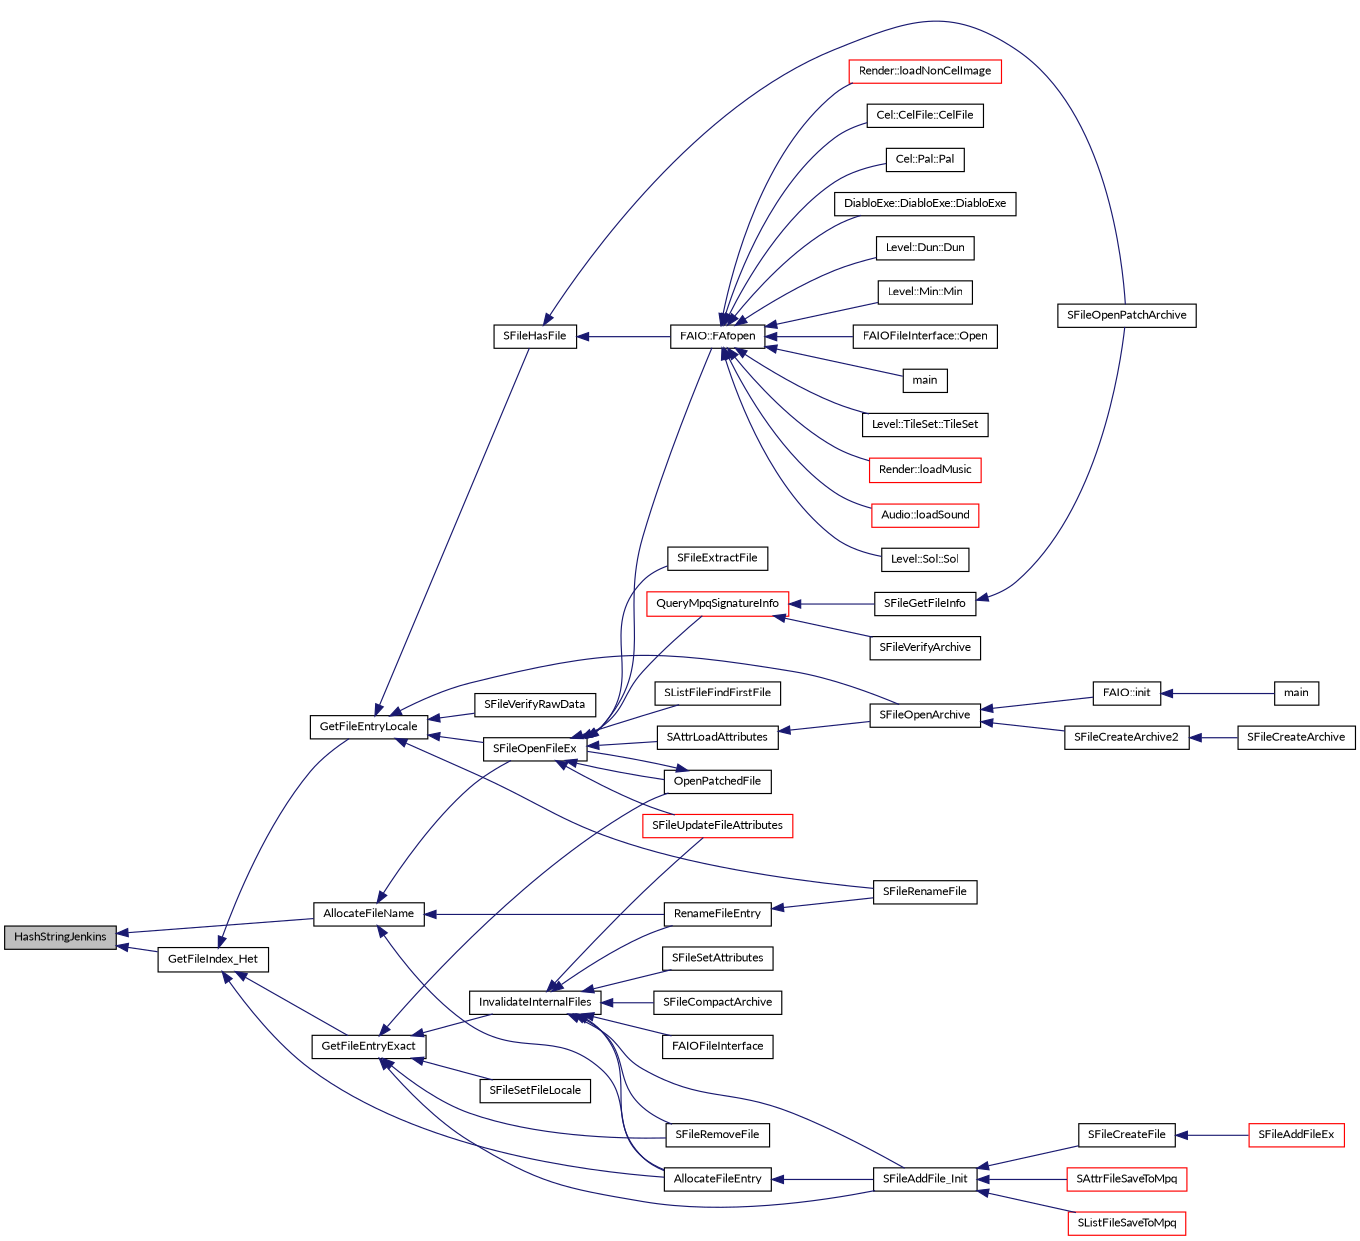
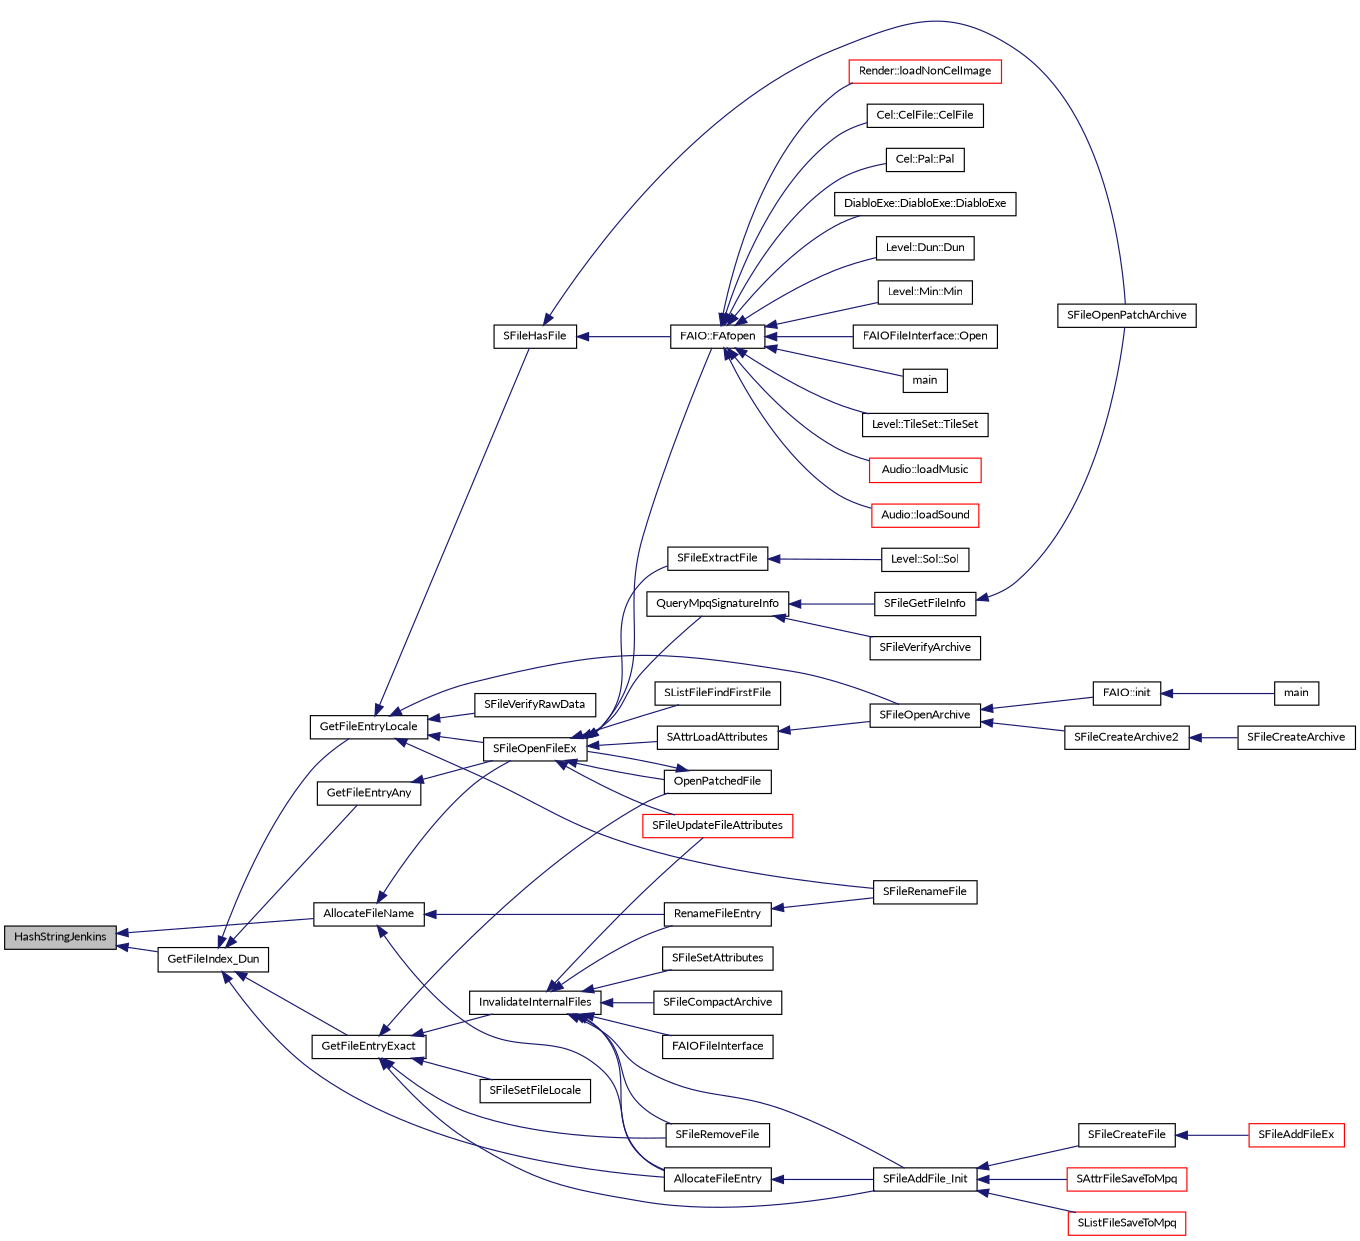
(925, 470) -> (925, 470)
(781, 478) -> (831, 559)
(718, 604) -> (718, 604)
none -> (369, 794)
(213, 960) -> (213, 960)
